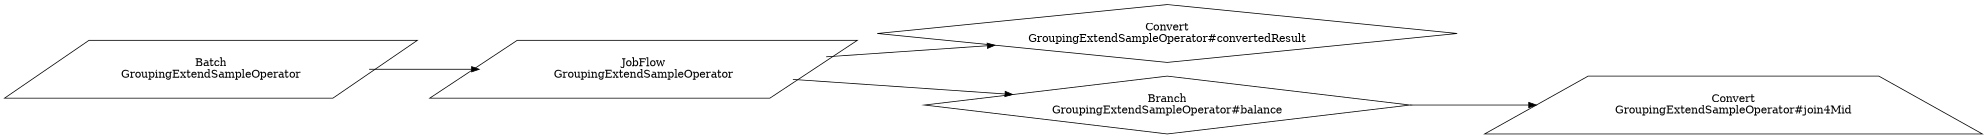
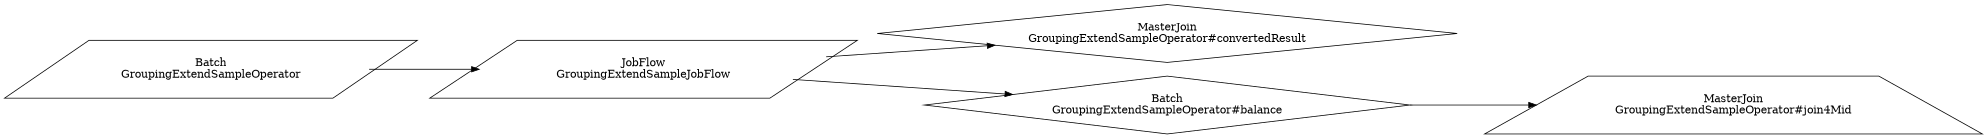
(1167, 33) -> (1167, 33)
(644, 69) -> (644, 69)
(1167, 105) -> (1167, 105)
(1734, 105) -> (1734, 105)
